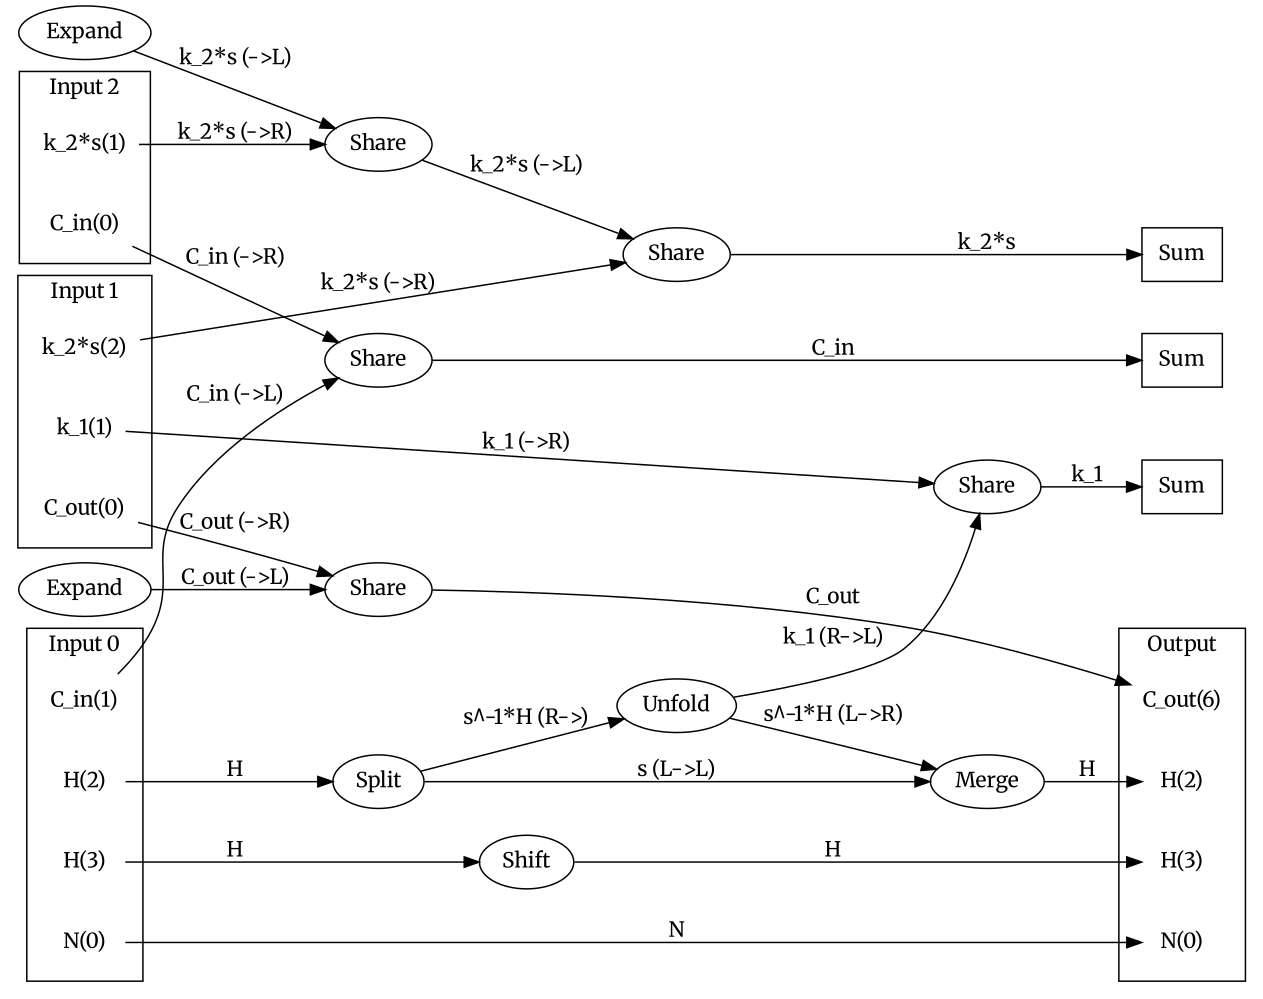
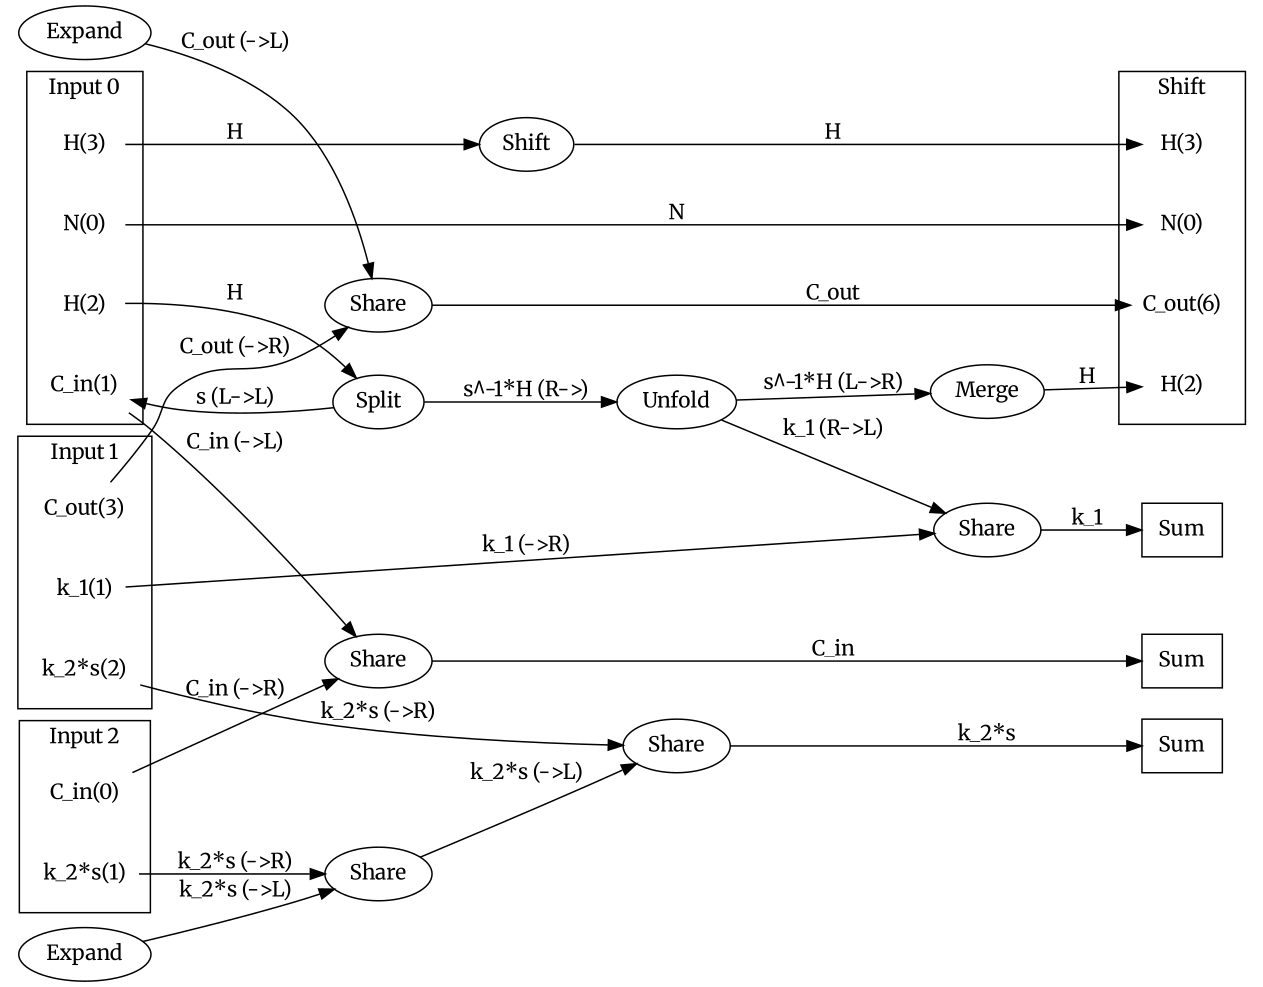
(85, 509) -> (85, 509)
(1182, 645) -> (1182, 89)
(669, 782) -> (240, 413)
